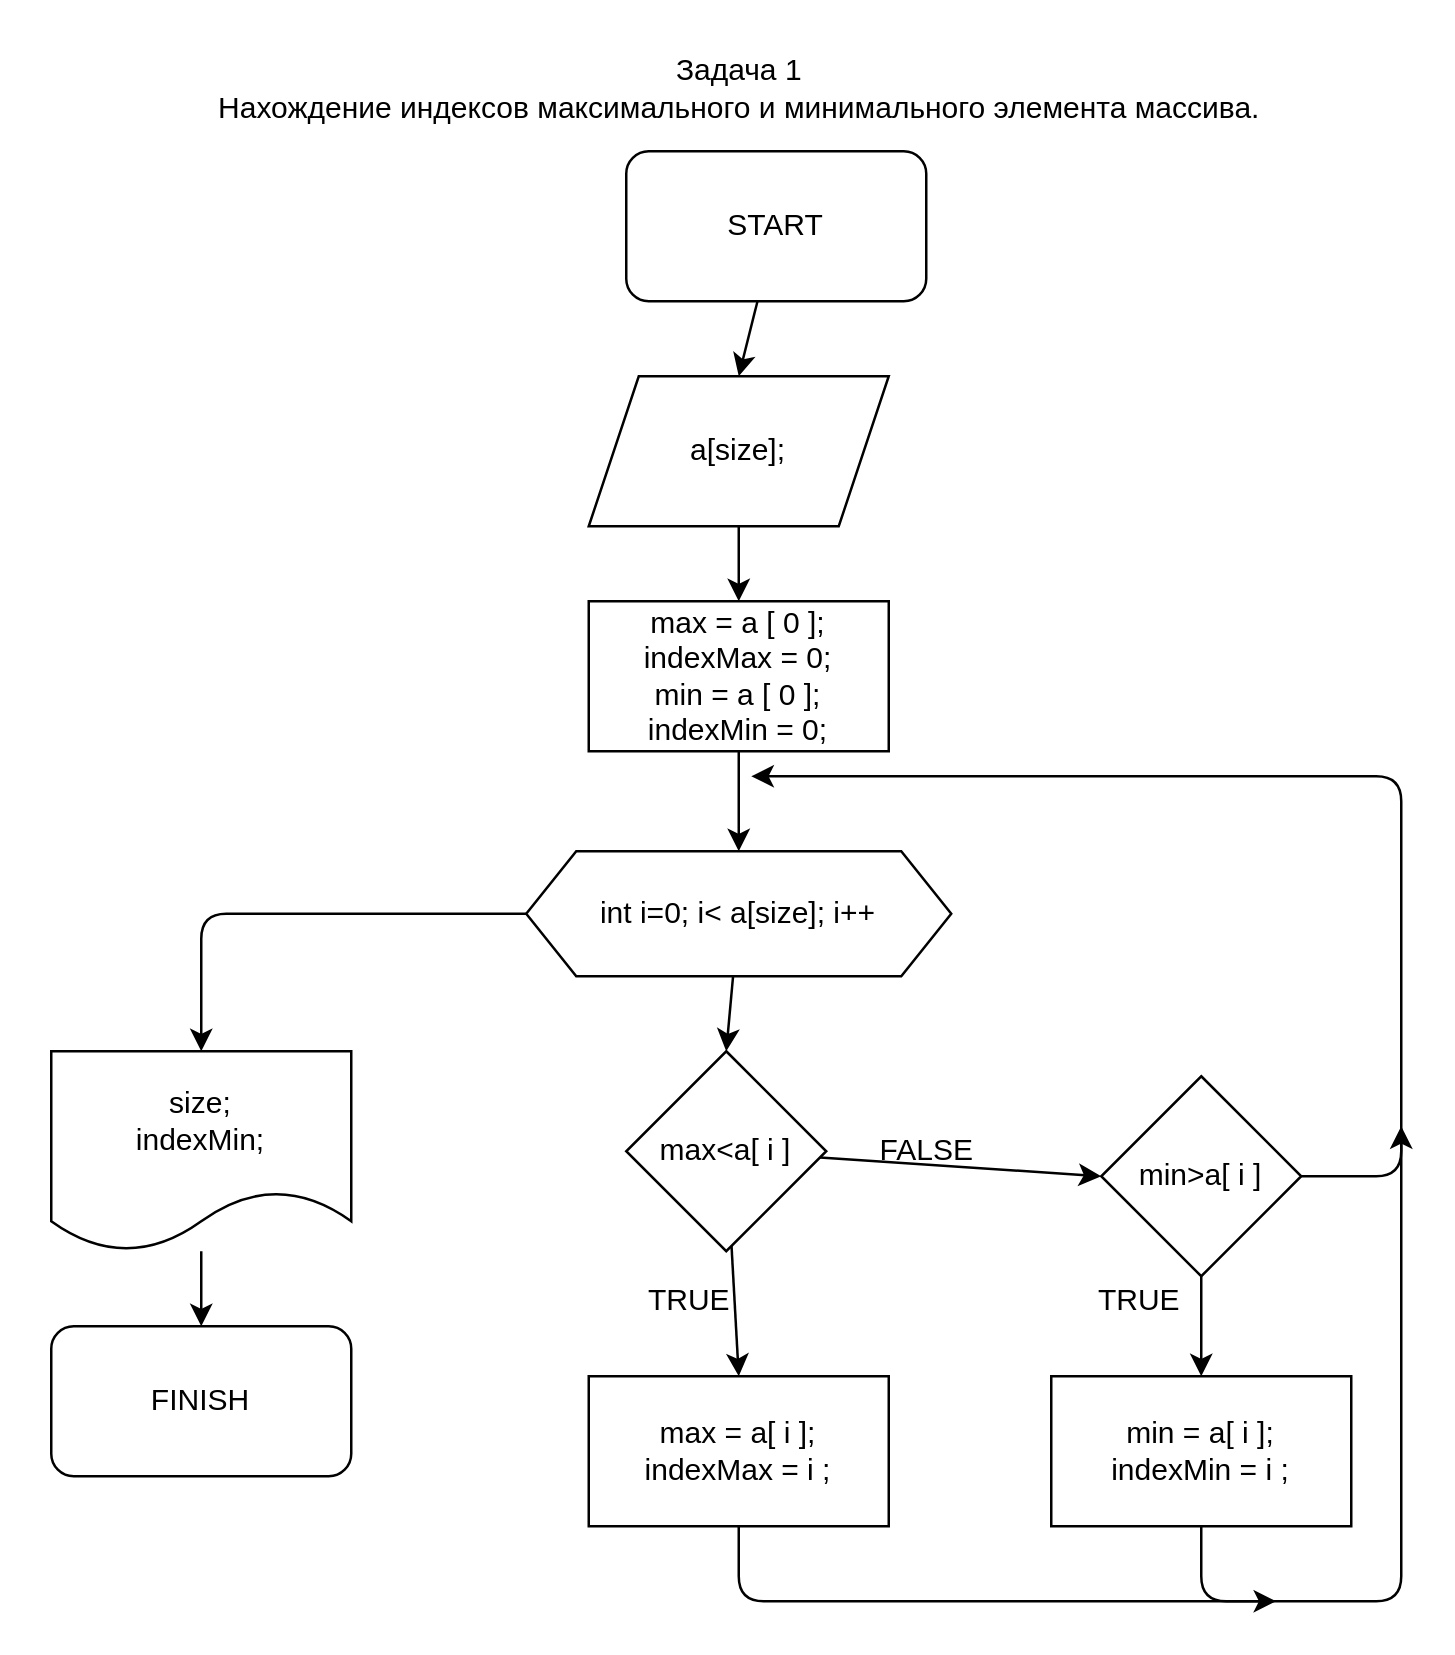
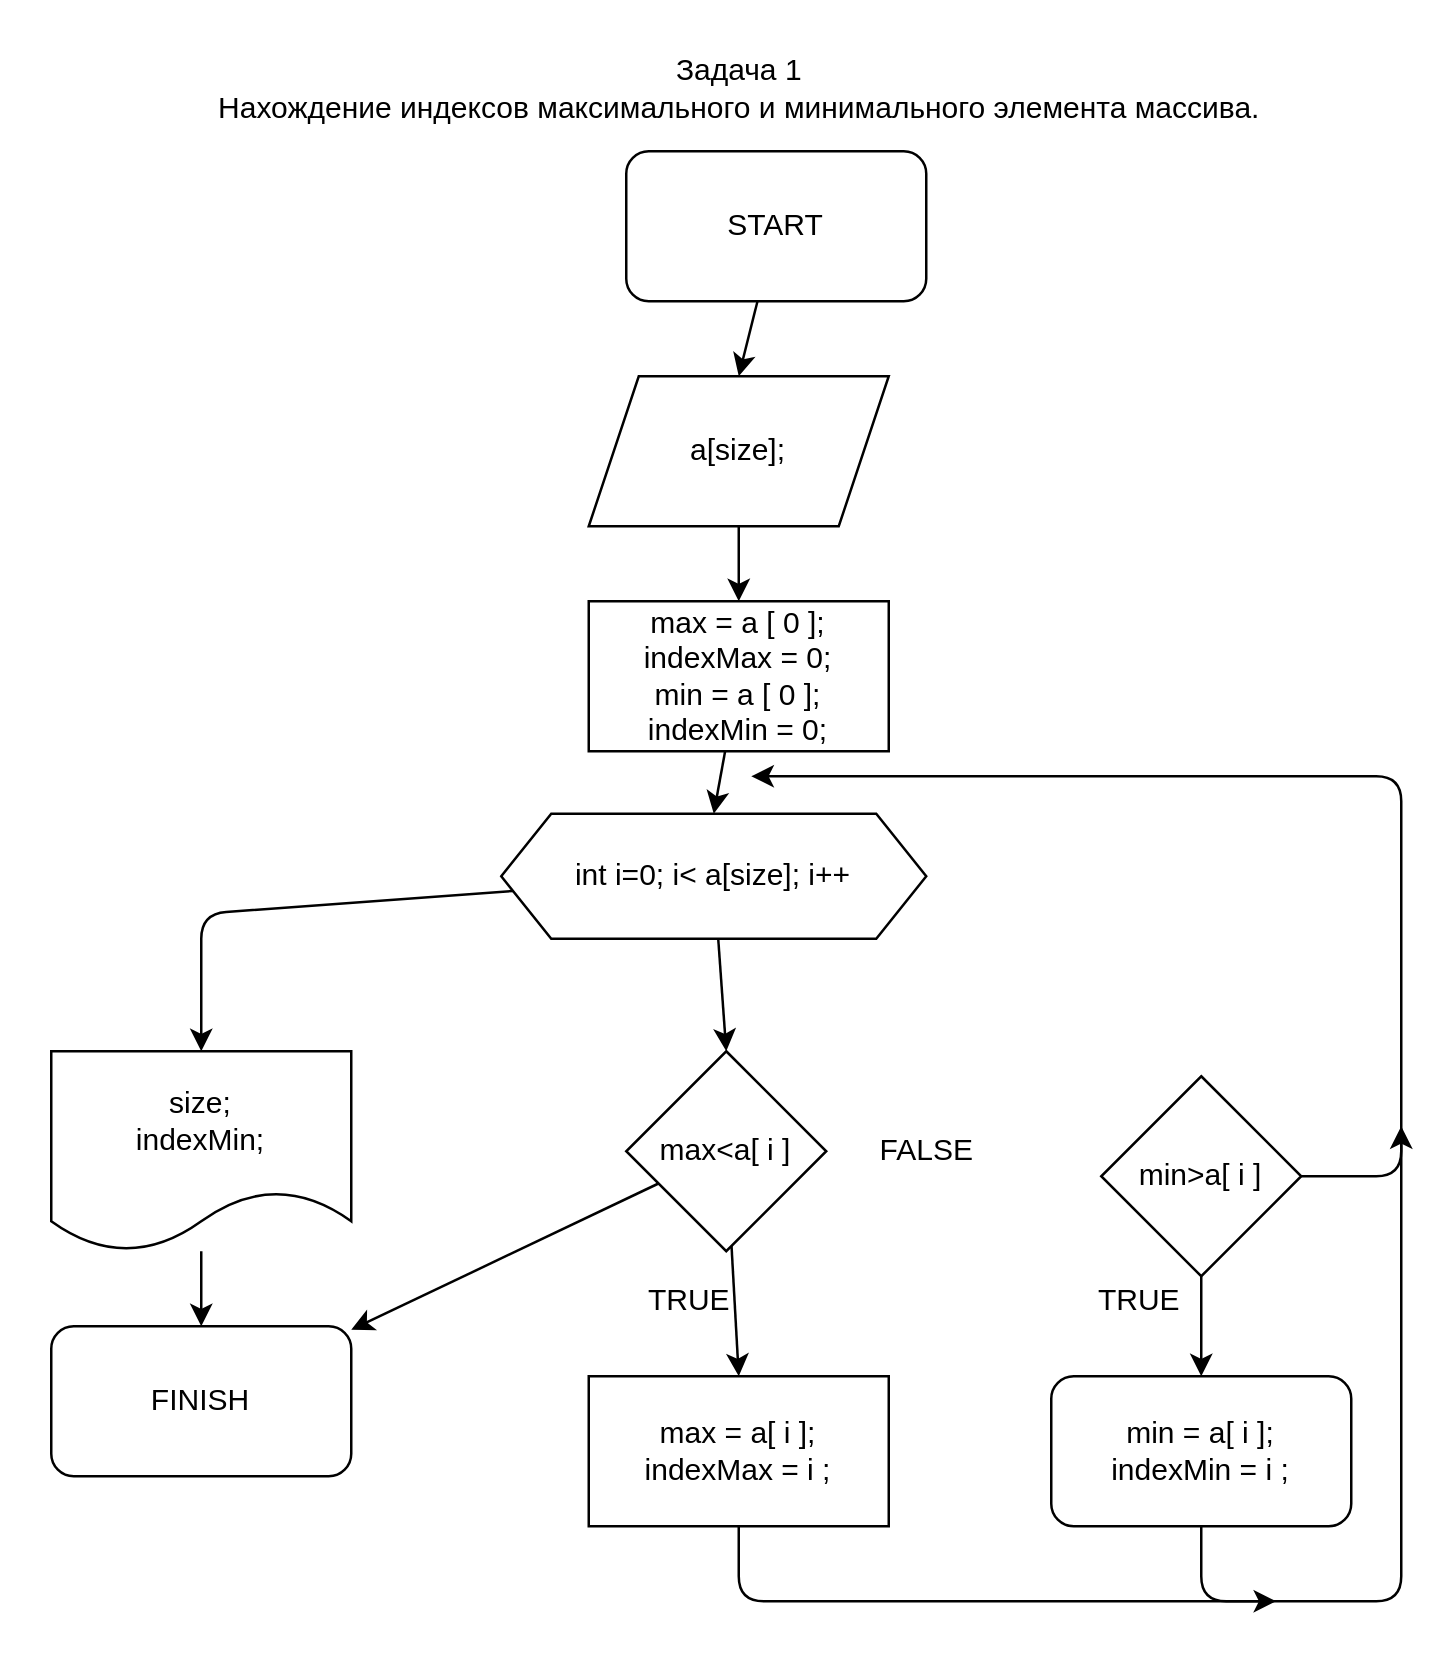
(739, 914) -> (714, 876)
(952, 1166) -> (512, 1253)
(1201, 1451) -> (1201, 1451)
